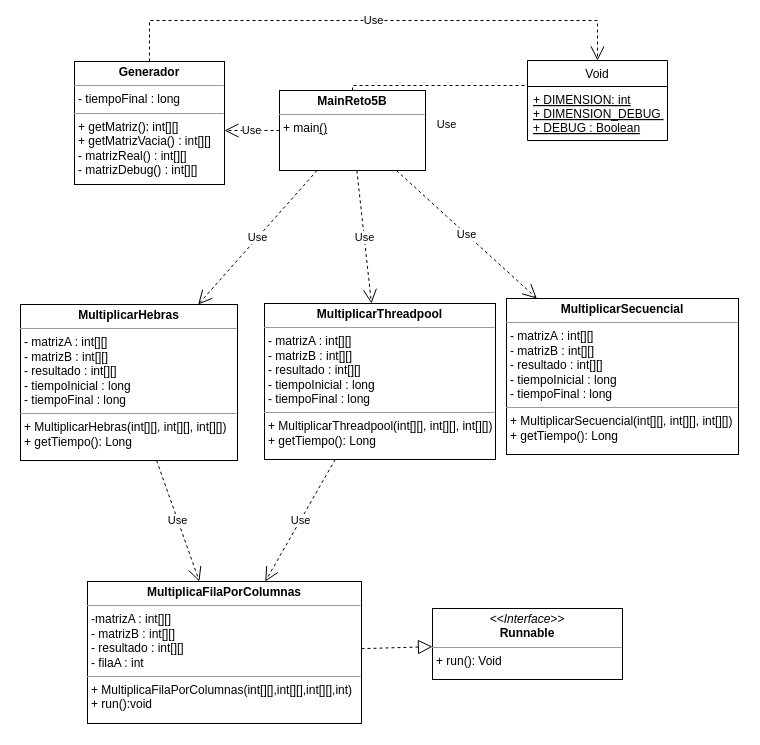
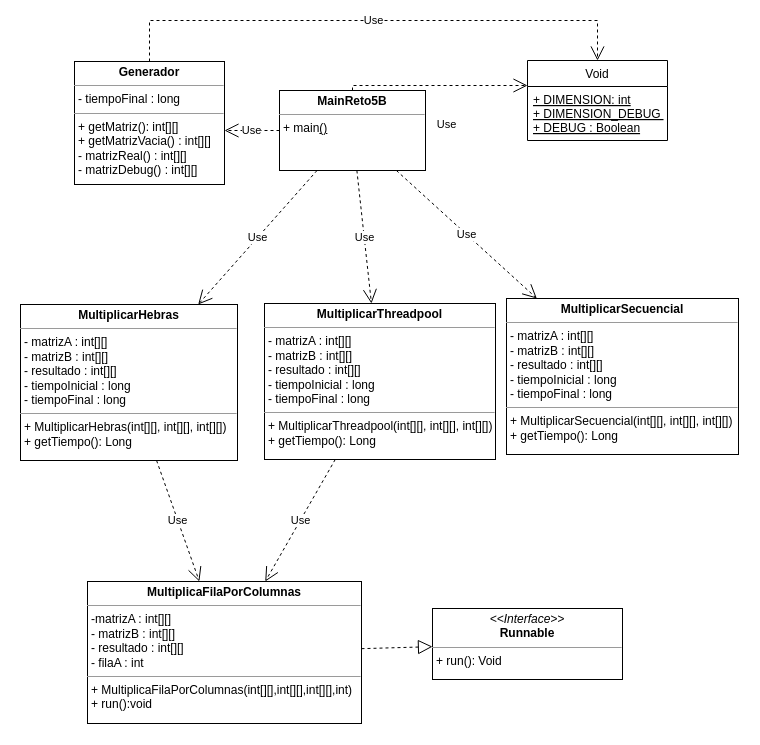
(521, 86) -> (521, 86)
